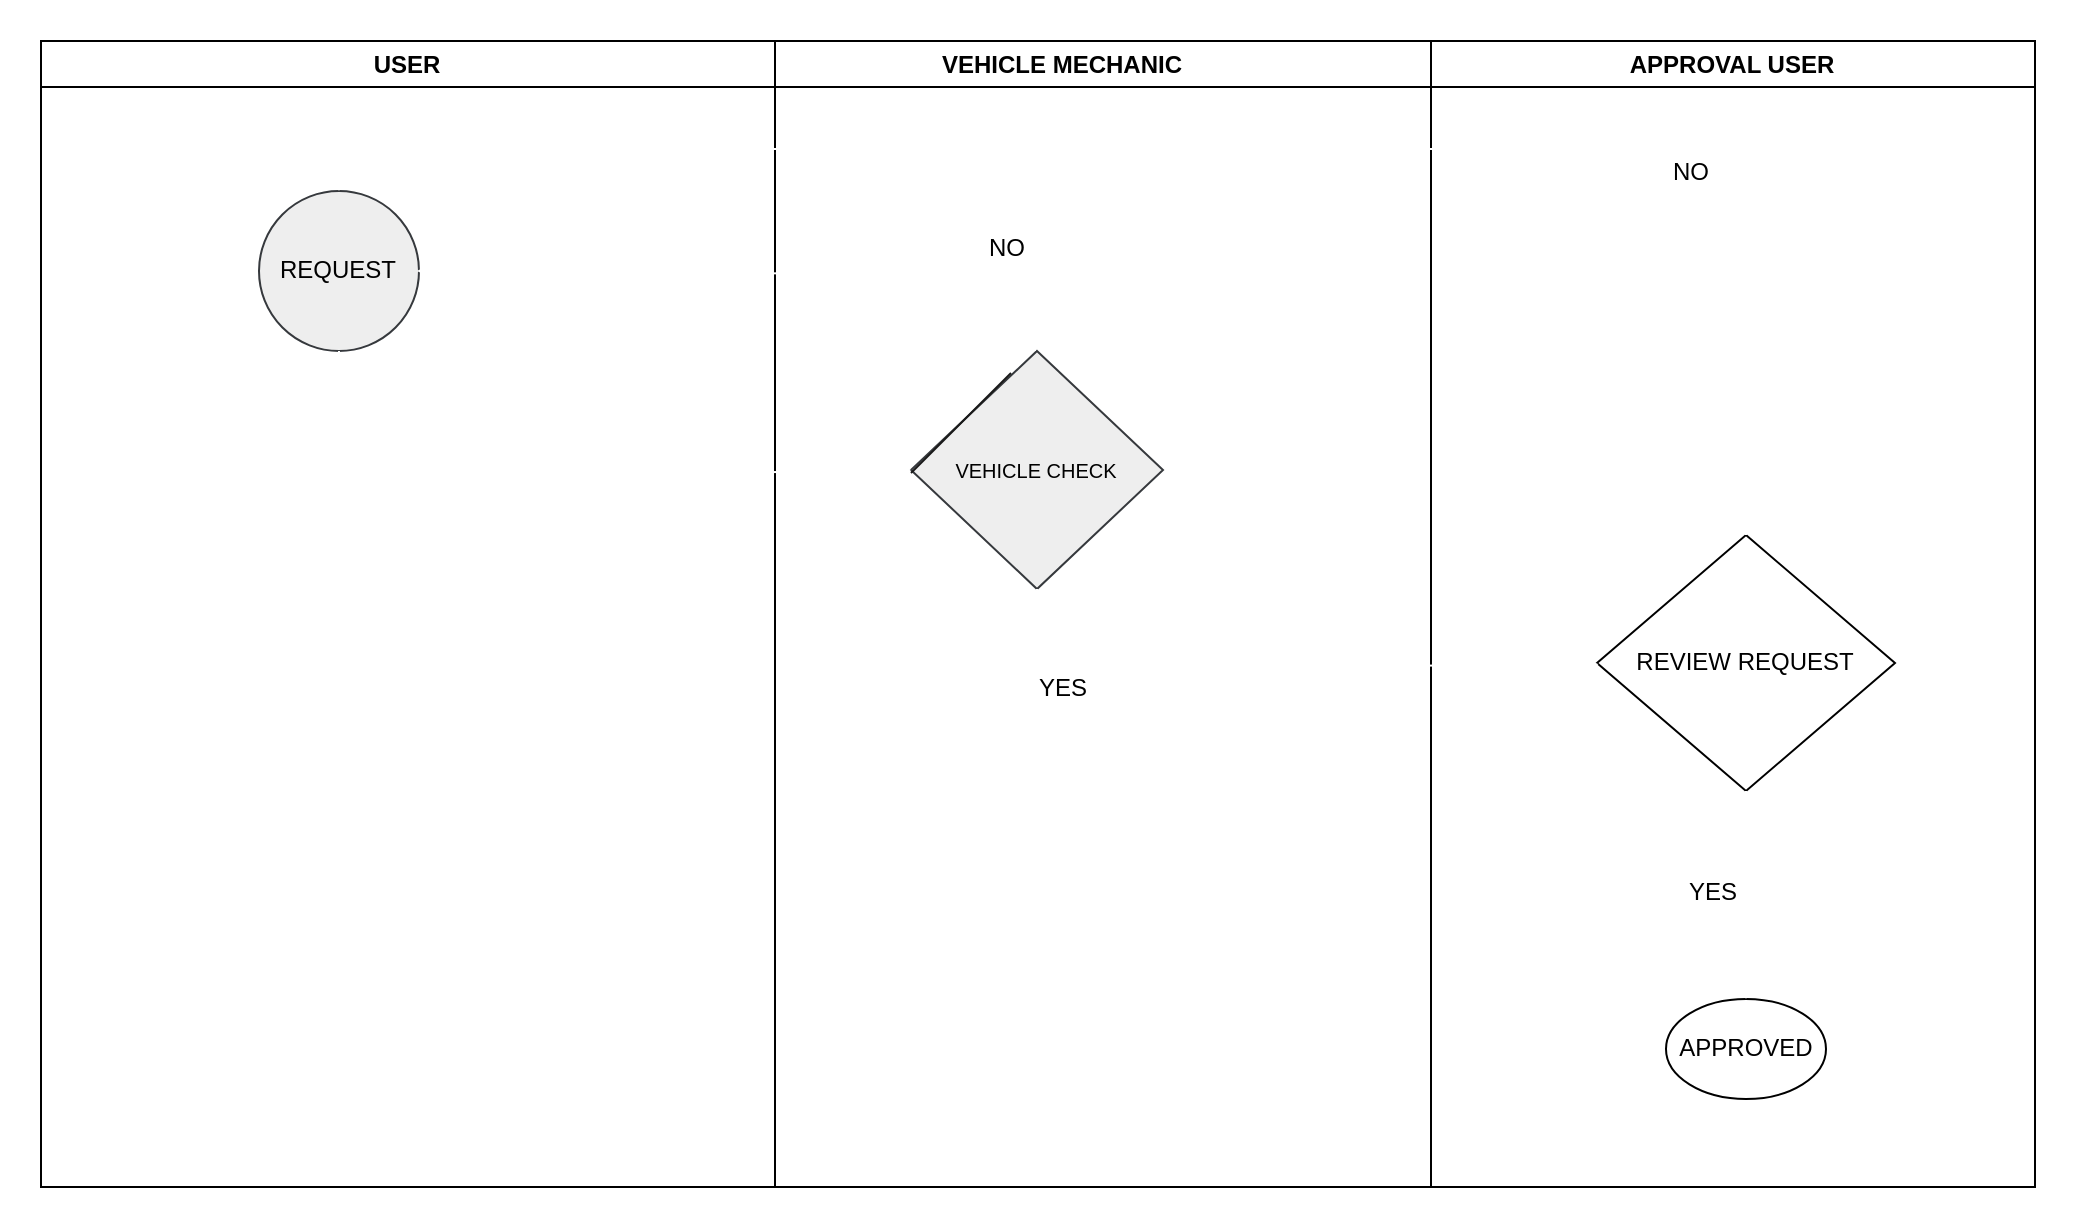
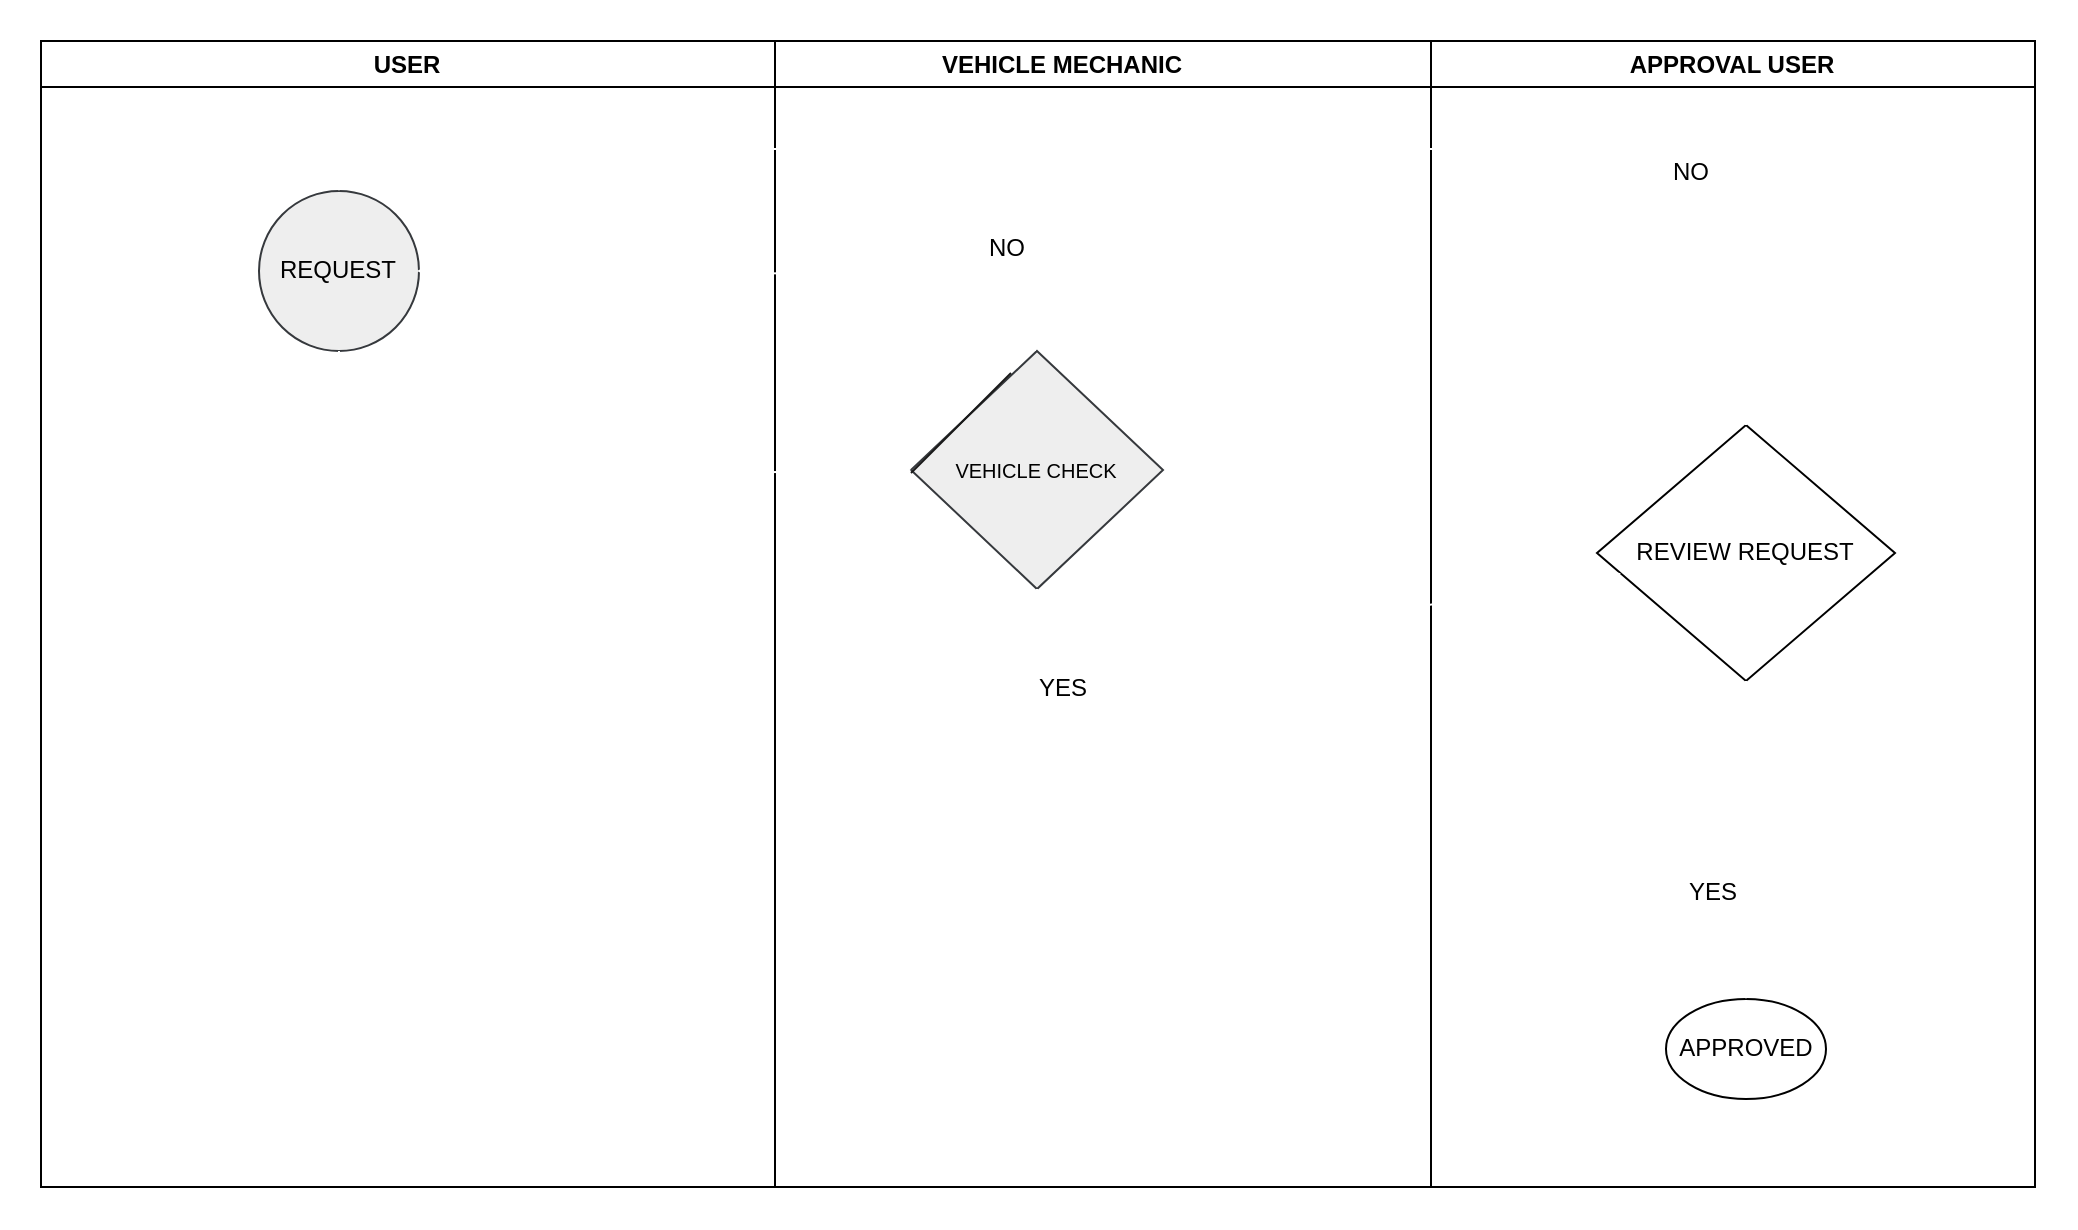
(1746, 663) -> (1746, 553)
